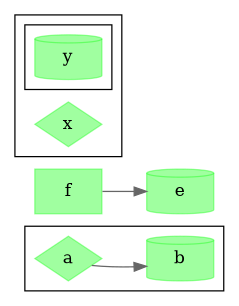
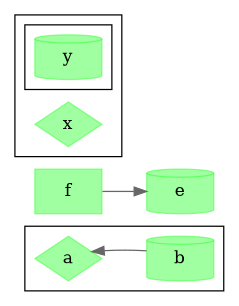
(113, 267) -> (125, 250)
